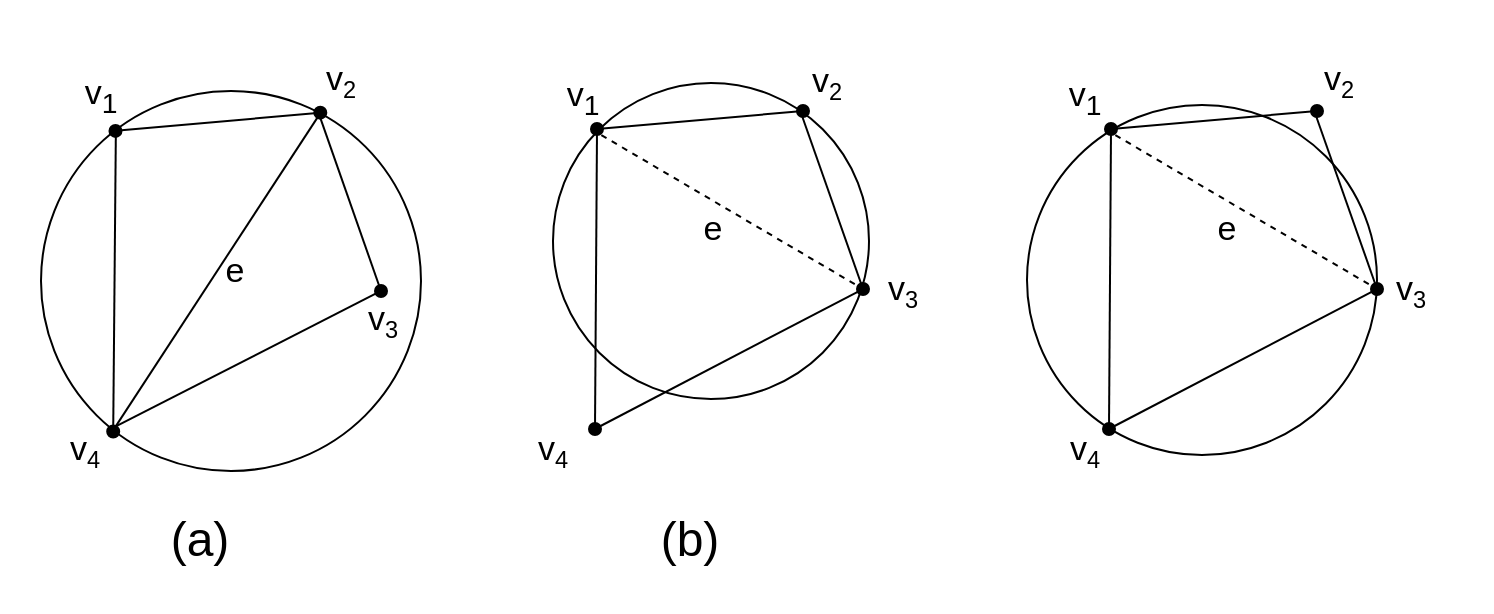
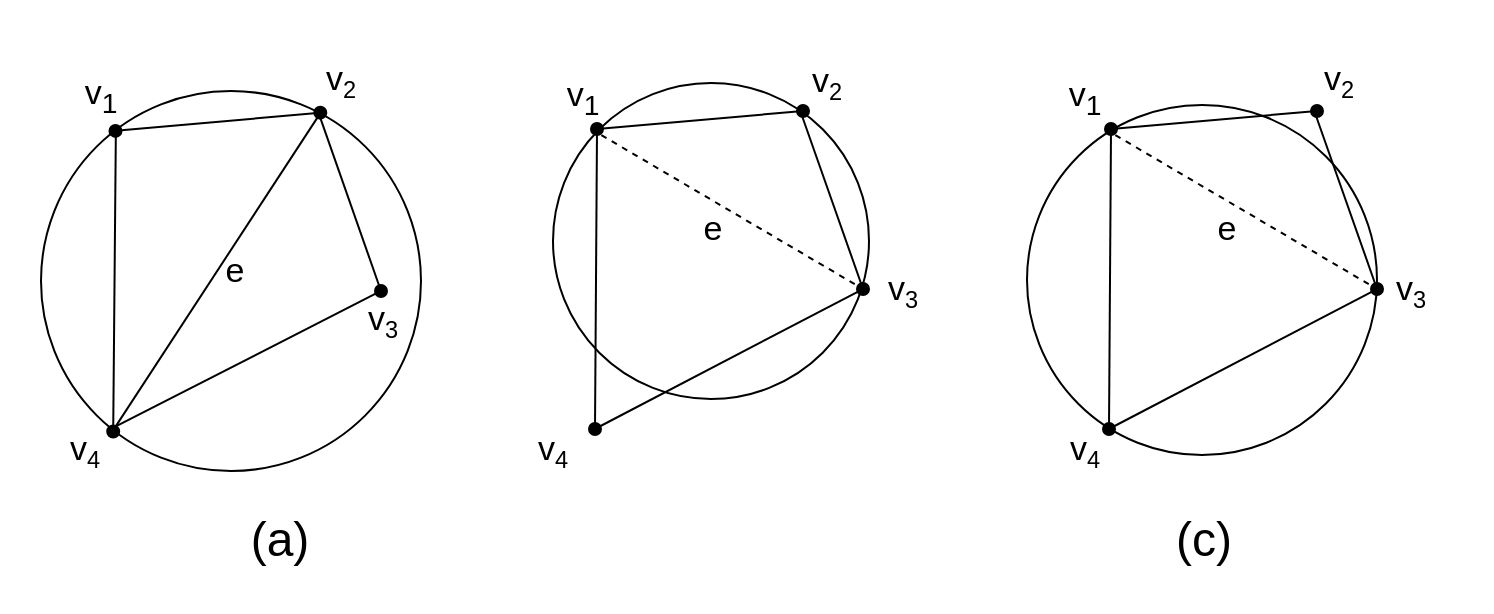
(201, 541) -> (281, 541)
(691, 541) -> none
none -> (1205, 541)
